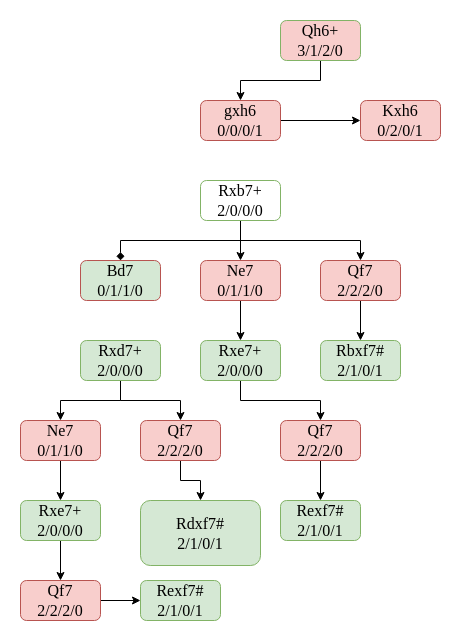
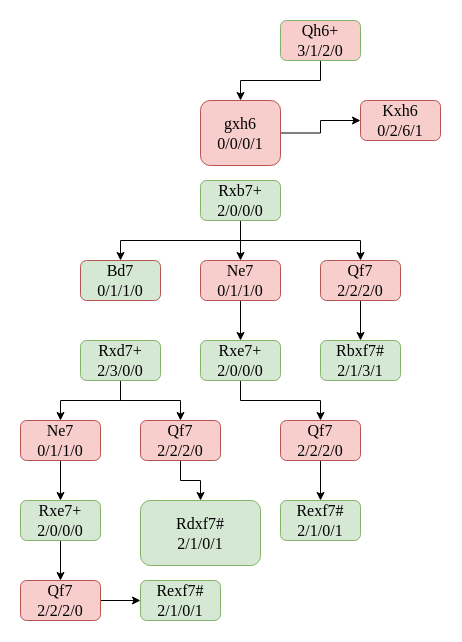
(241, 121) -> (241, 133)
(401, 121) -> (401, 121)
(241, 201) -> (241, 201)
(121, 252) -> (121, 252)
(121, 361) -> (121, 361)
(361, 361) -> (361, 361)
